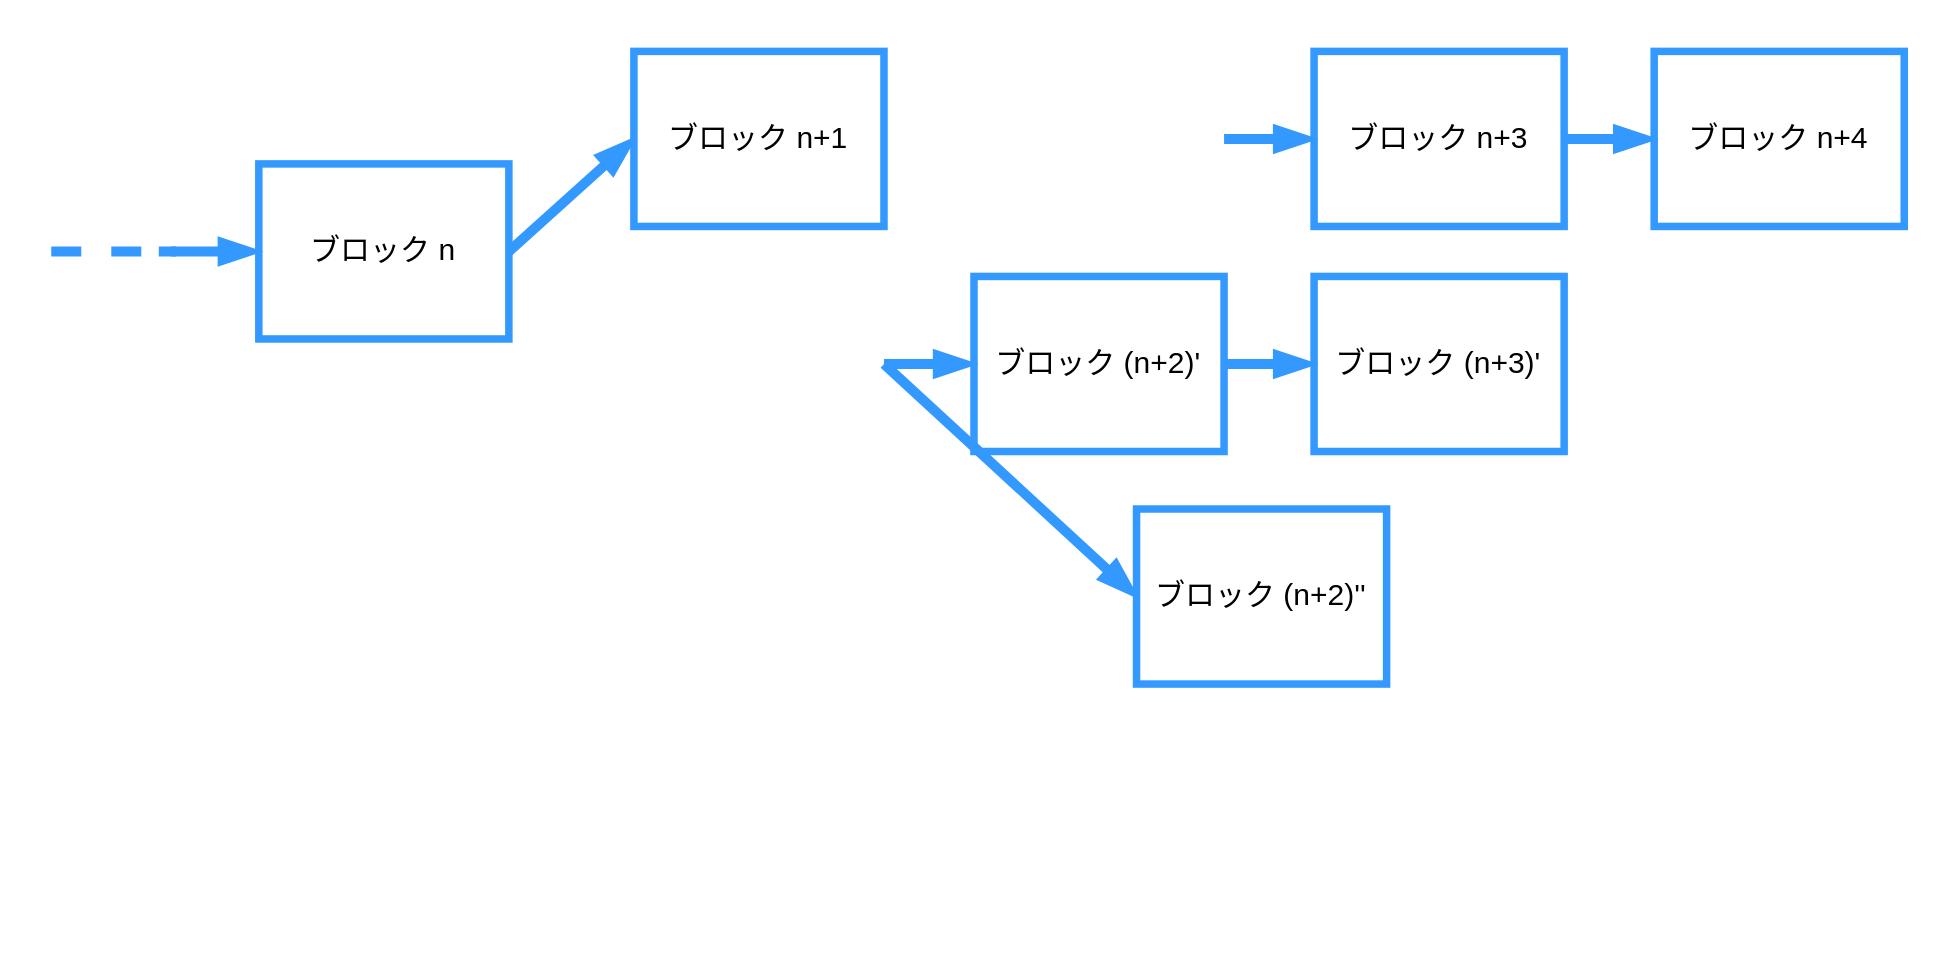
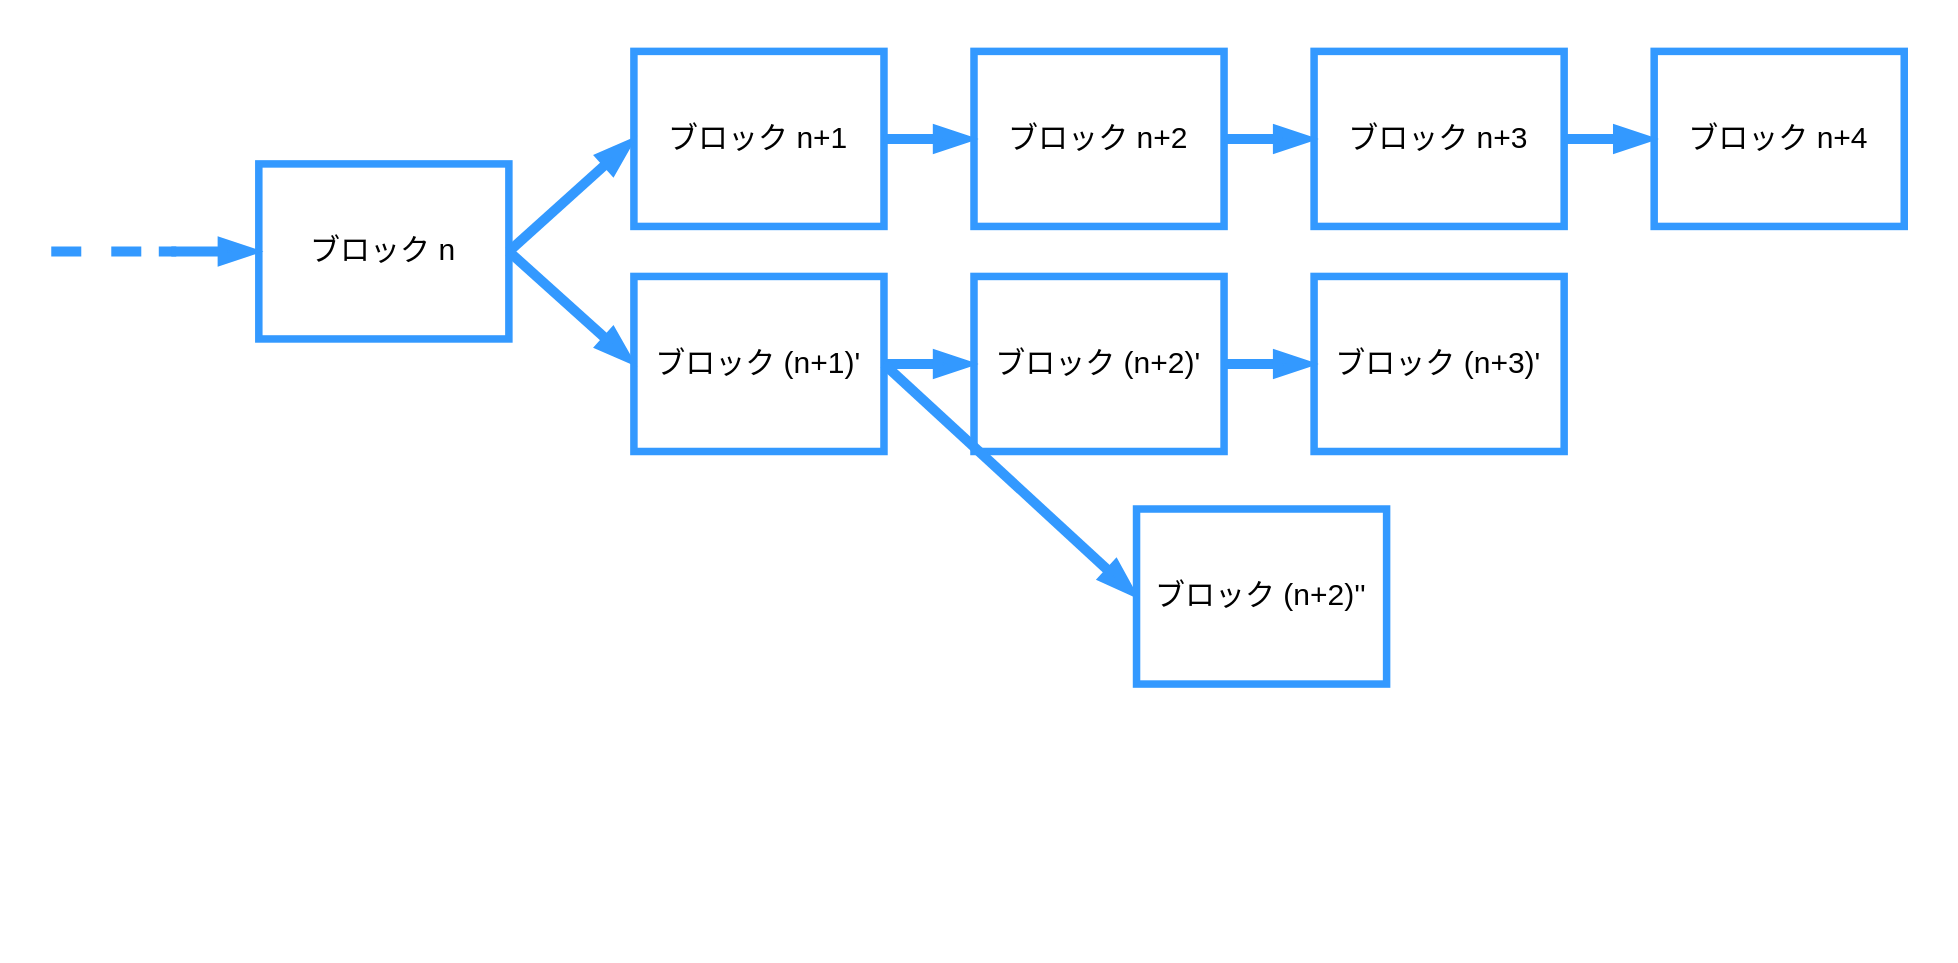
none -> (911, 139)
none -> (1099, 139)
none -> (559, 296)
none -> (759, 364)
